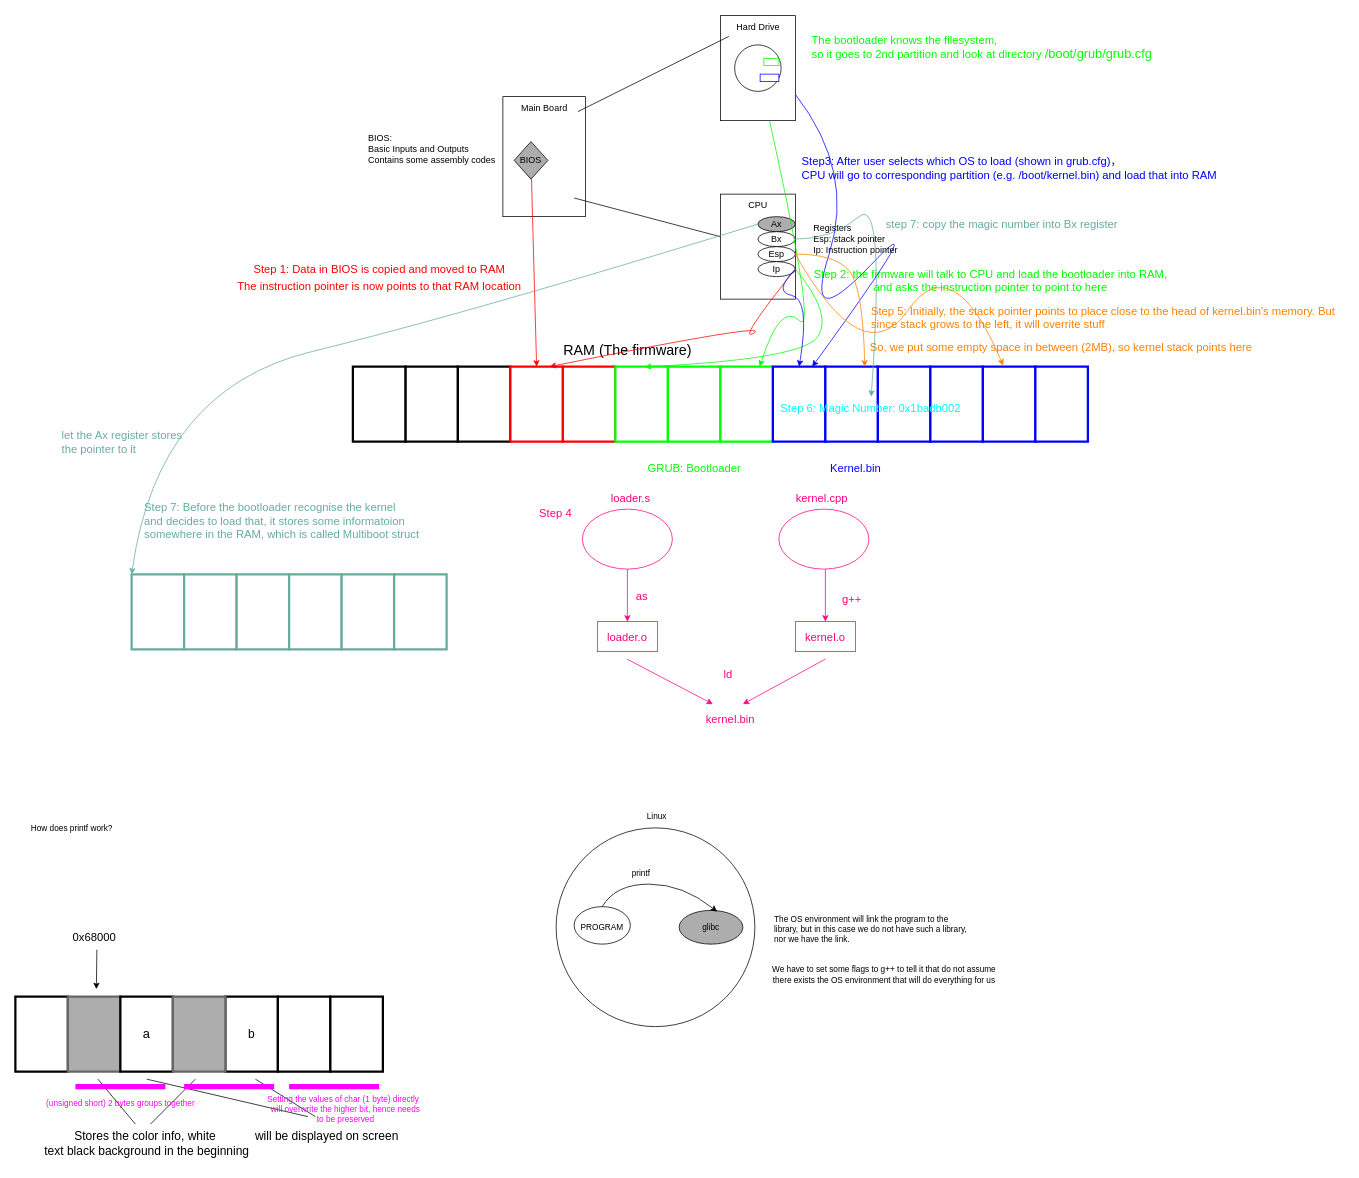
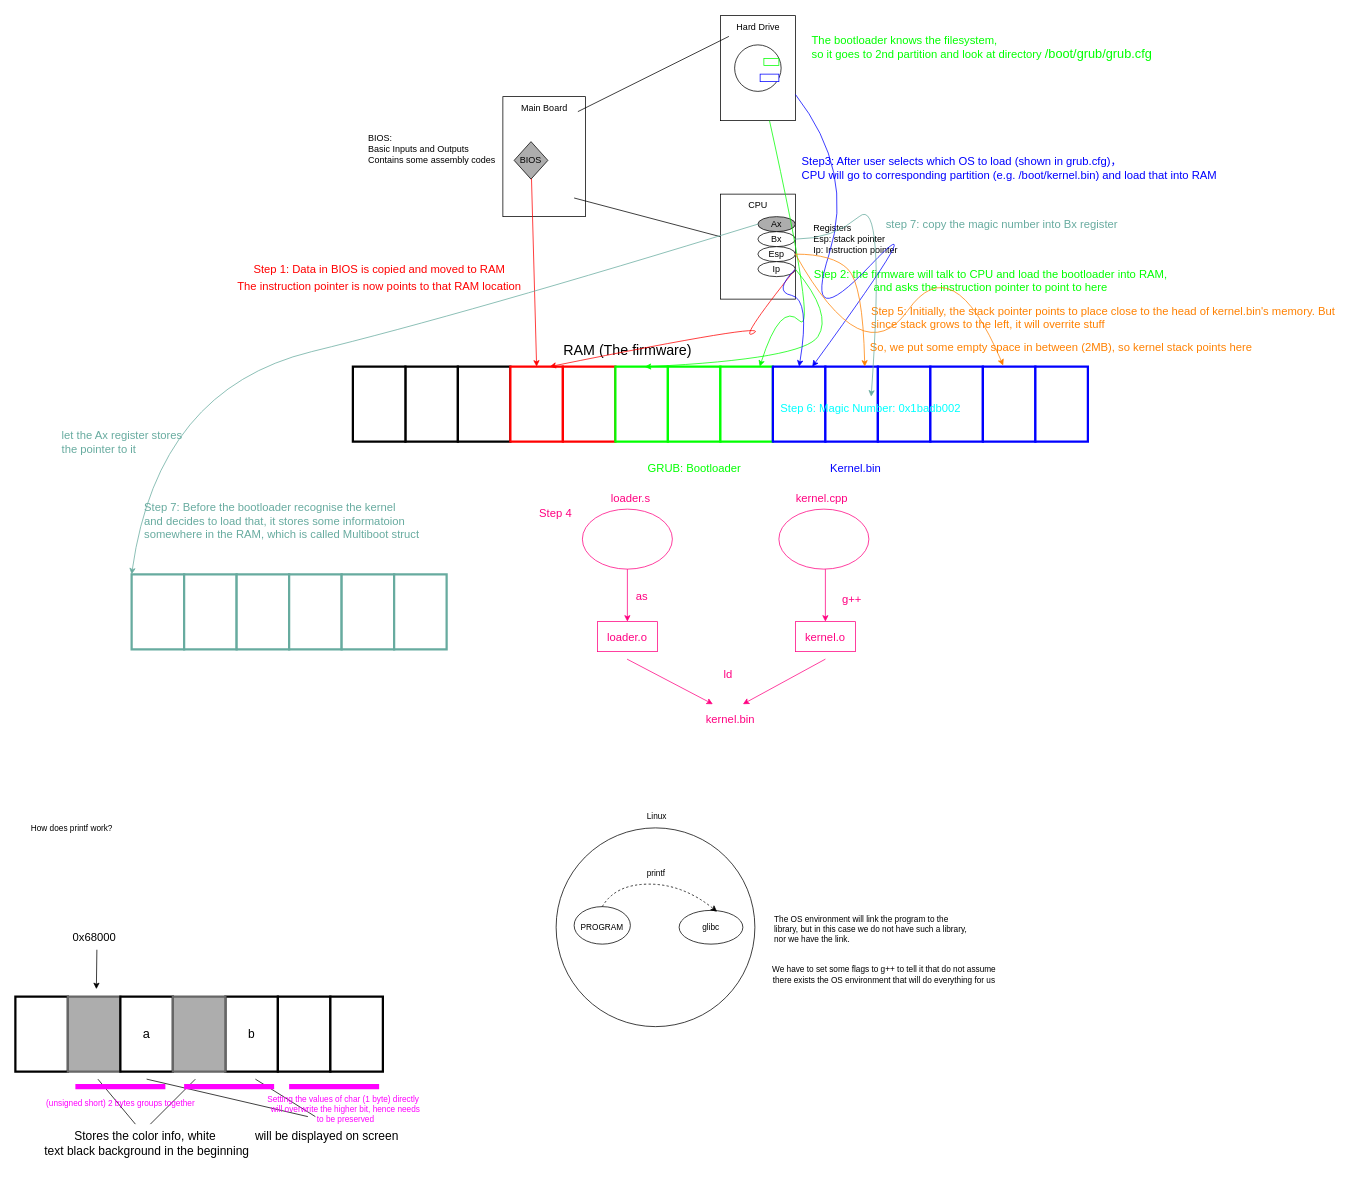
(641, 873) -> (656, 873)
(657, 884) -> (657, 884)
(711, 927) -> (711, 927)
